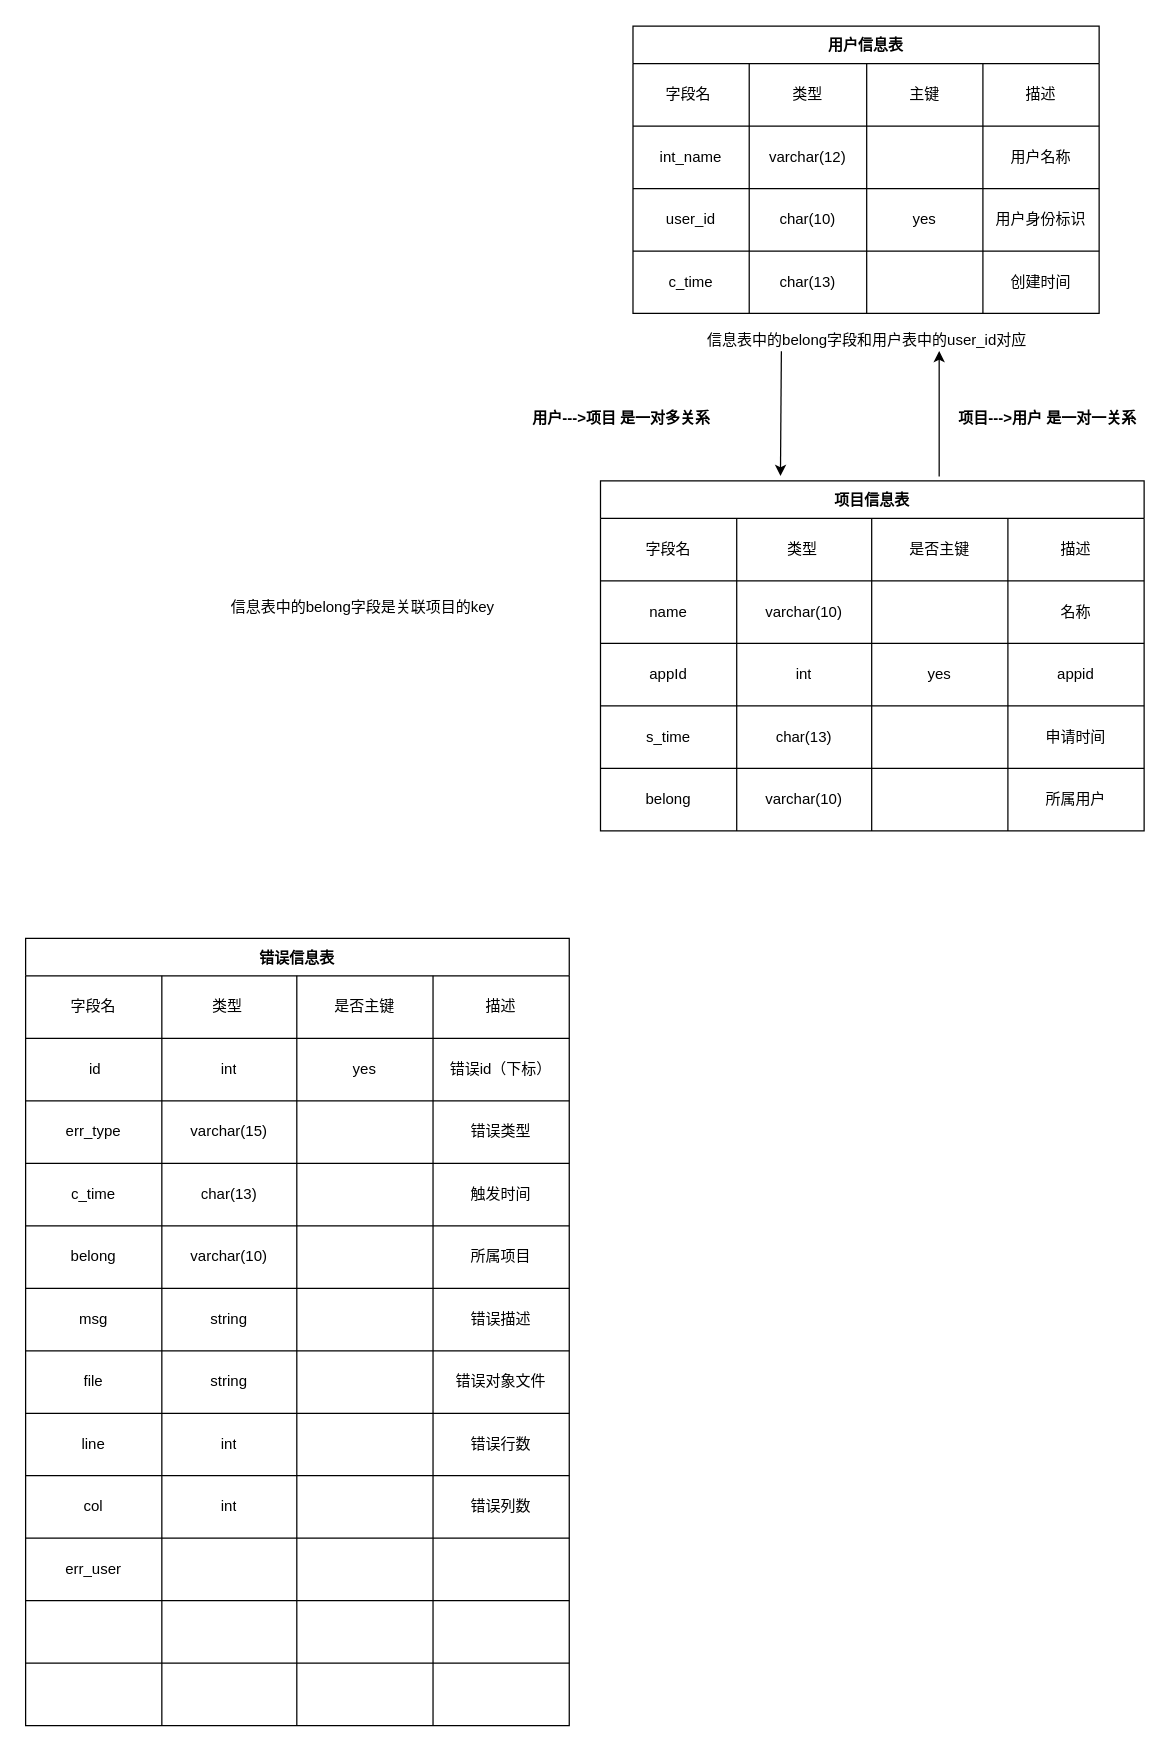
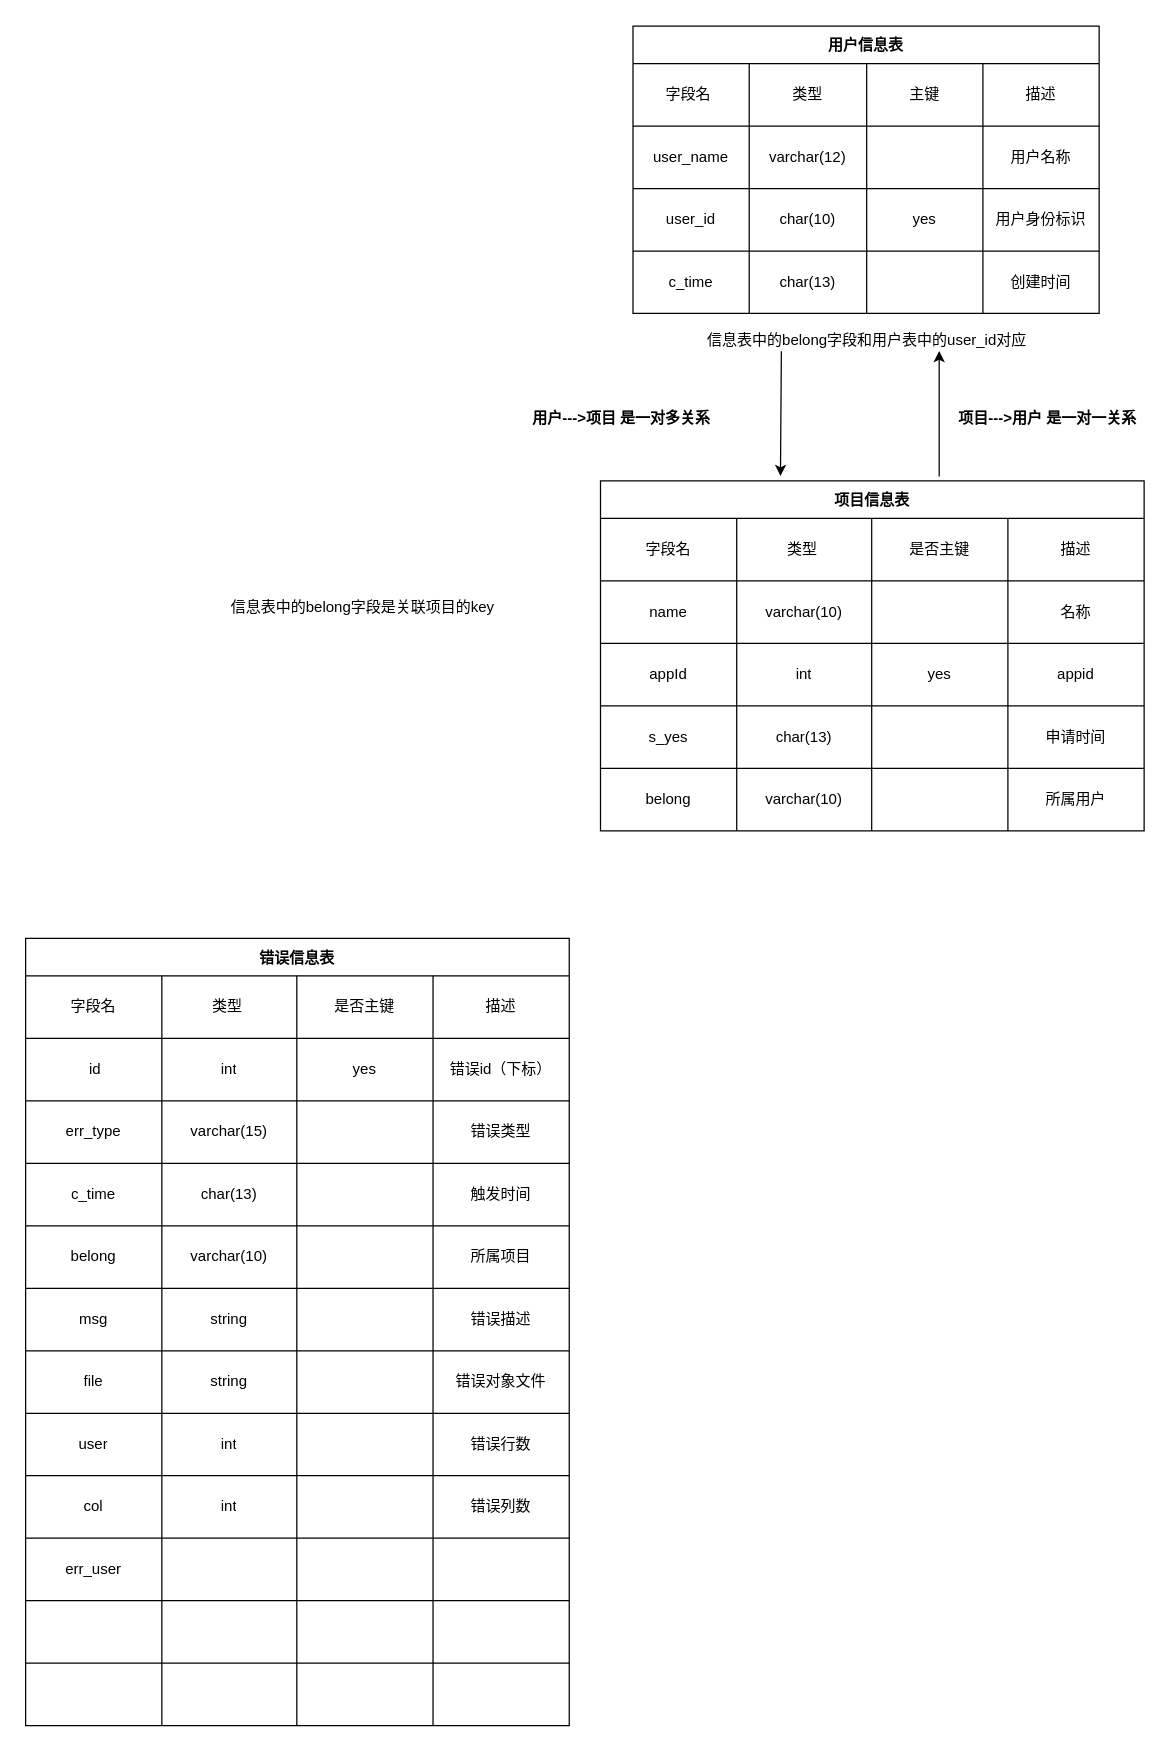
(691, 157) -> (691, 157)
(669, 737) -> (669, 737)
(94, 1444) -> (94, 1444)
